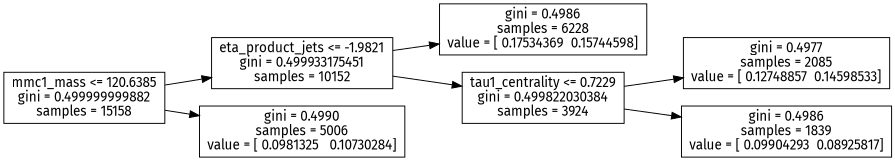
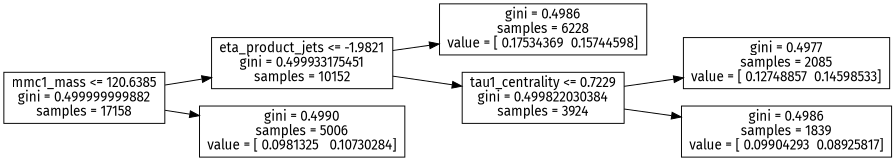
(84, 98) -> (84, 98)
